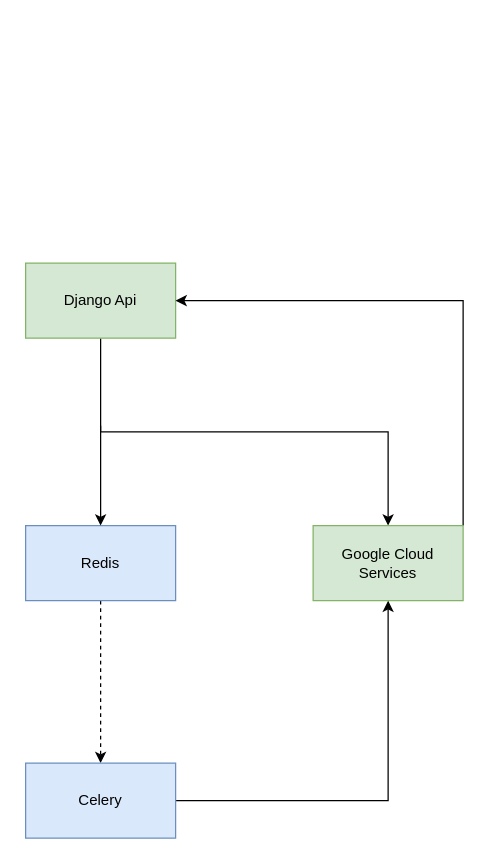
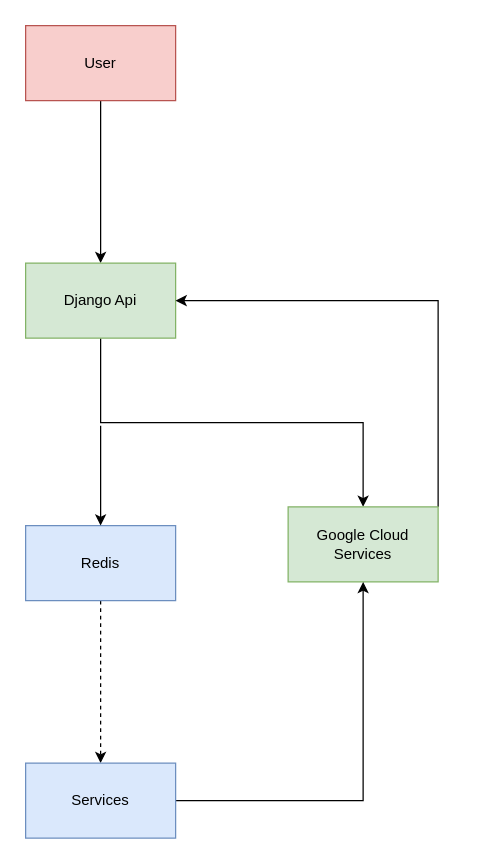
none -> (101, 63)
none -> (101, 178)
(388, 563) -> (363, 544)
(101, 801) -> (101, 801)
